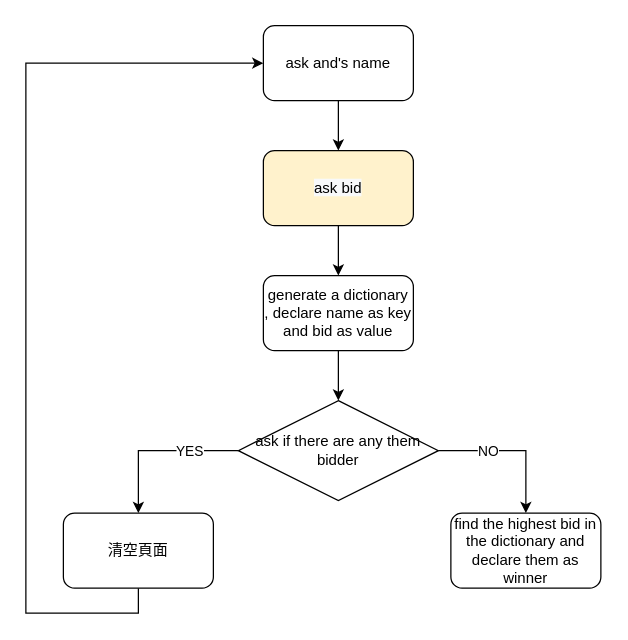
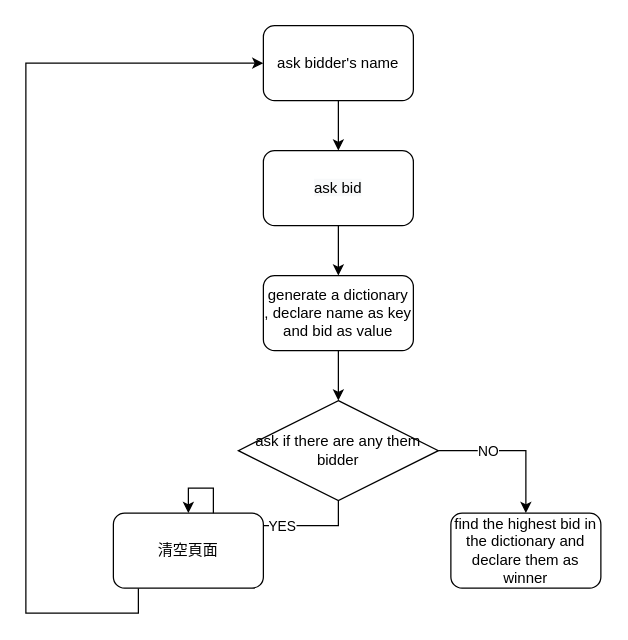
(338, 63) -> (338, 63)
(338, 188) -> (338, 188)
(138, 551) -> (188, 551)
